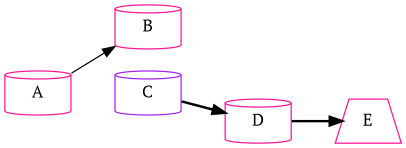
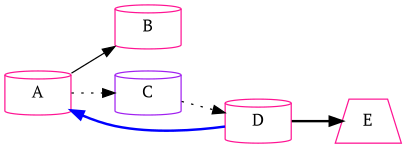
none -> (87, 93)
(197, 106) -> (197, 106)
none -> (153, 130)
